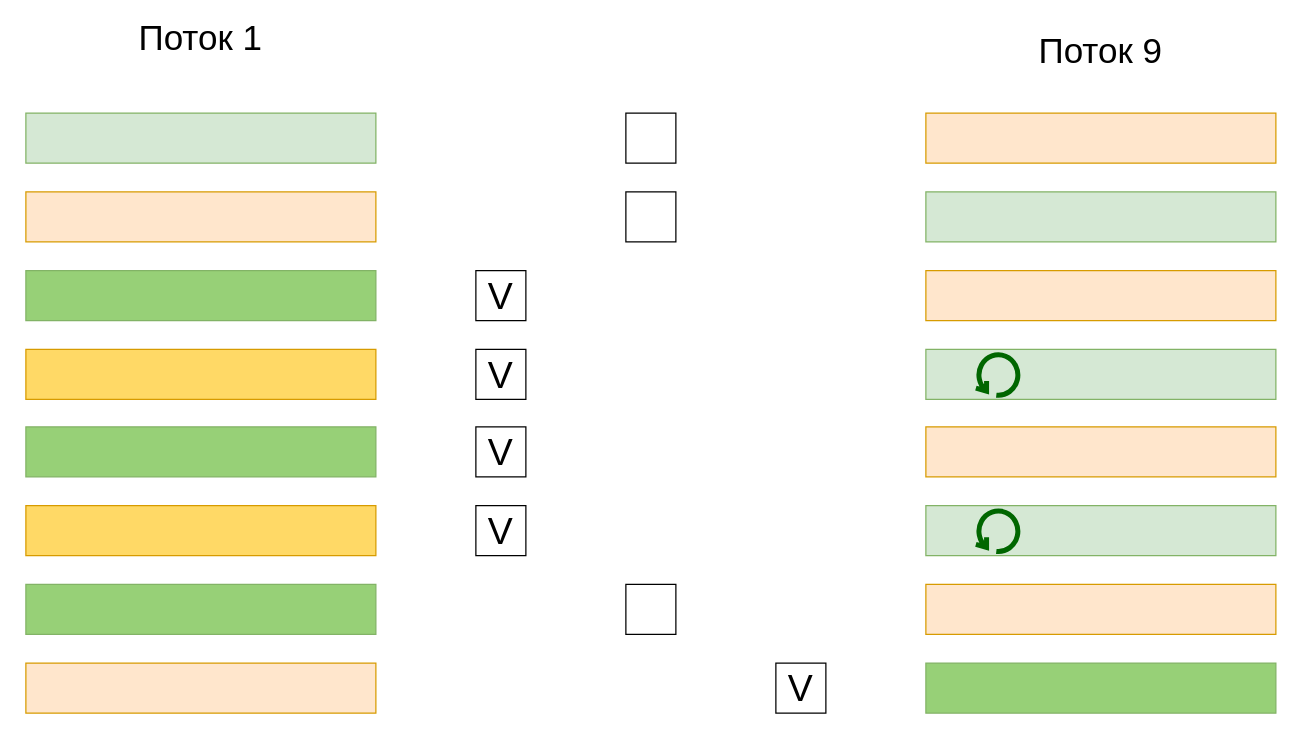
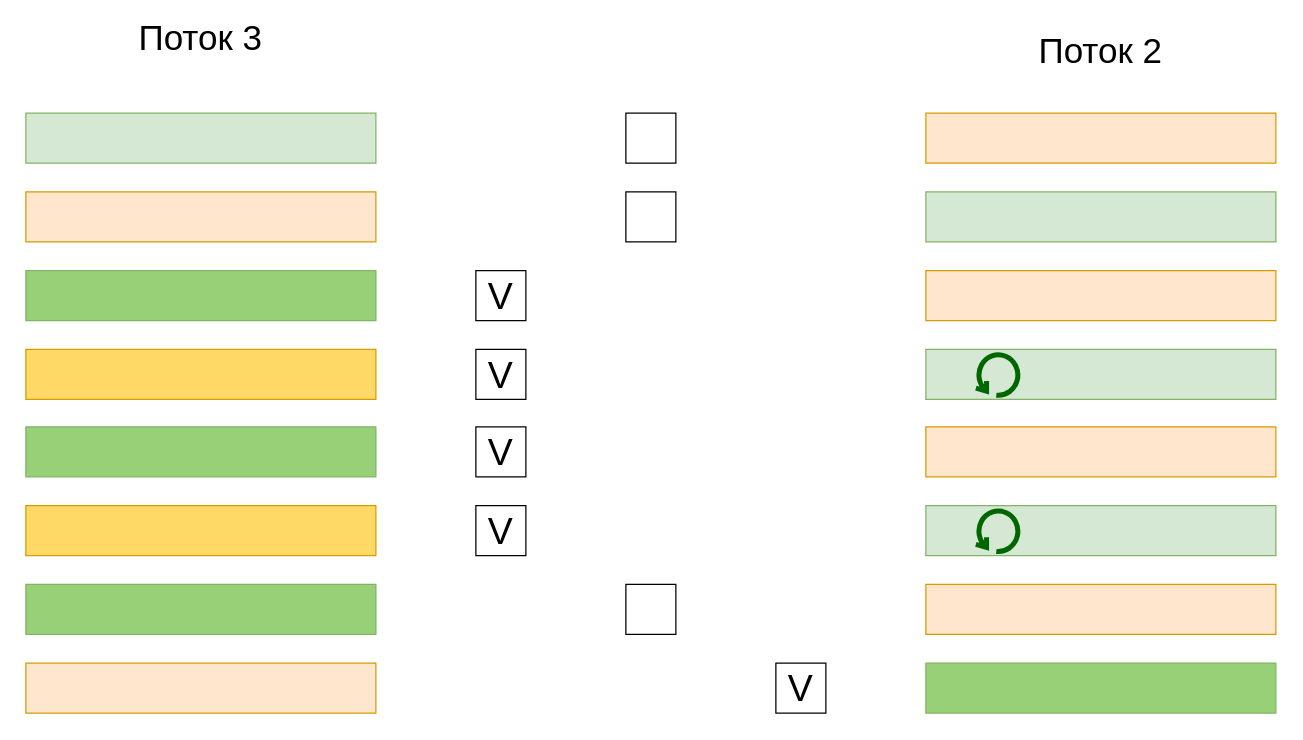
(201, 38) -> (201, 38)
(1101, 51) -> (1101, 51)
